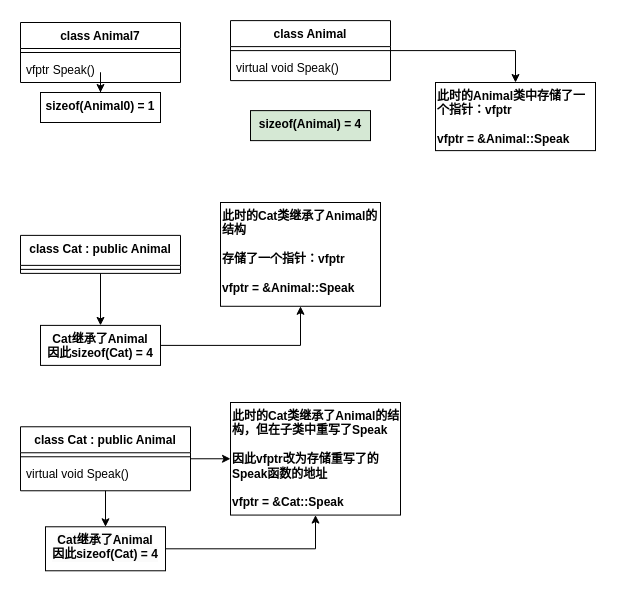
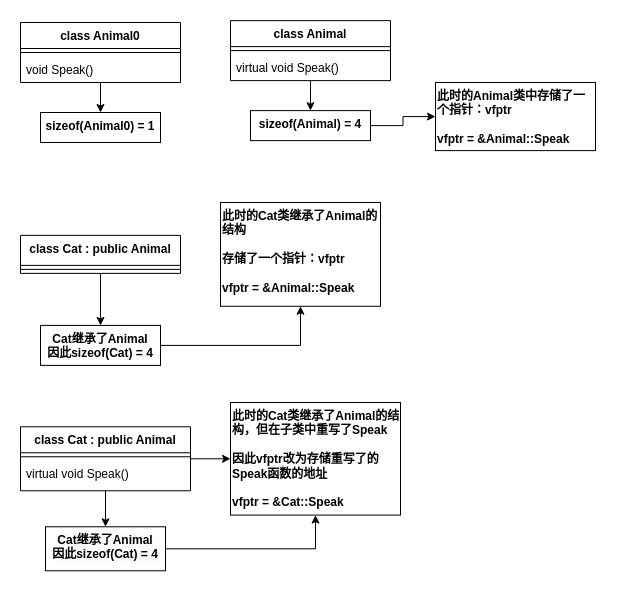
(101, 37) -> (101, 37)
(466, 51) -> (311, 99)
(69, 71) -> (64, 71)
(101, 108) -> (101, 128)
none -> (403, 125)
(311, 126) -> (311, 126)
